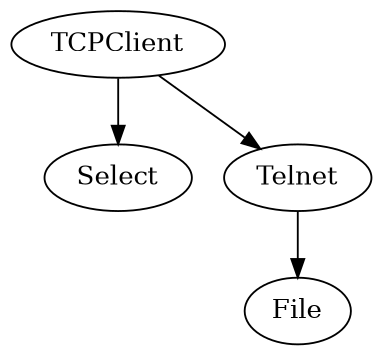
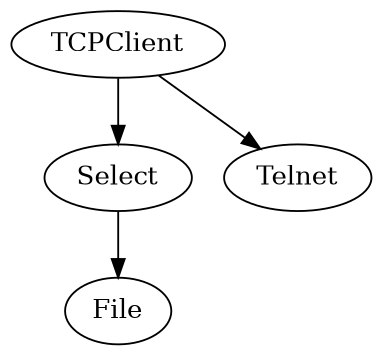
(298, 235) -> (118, 235)
